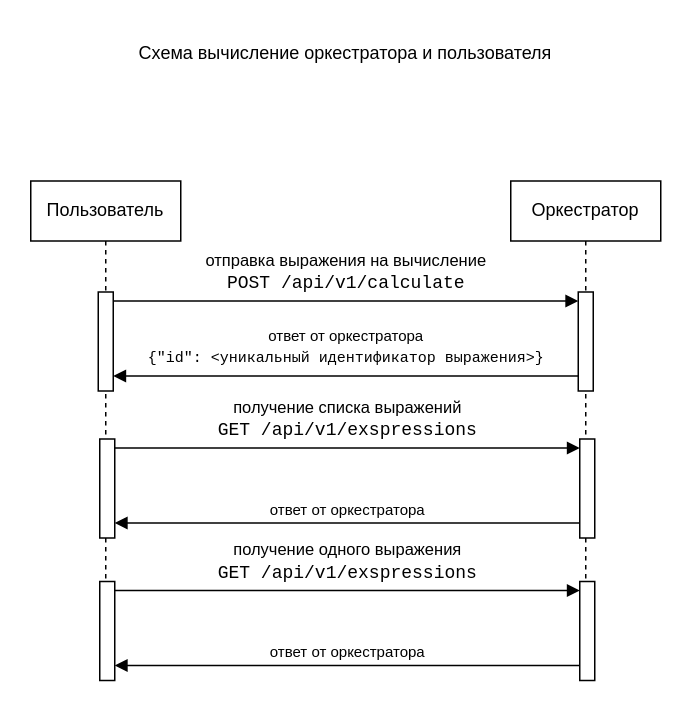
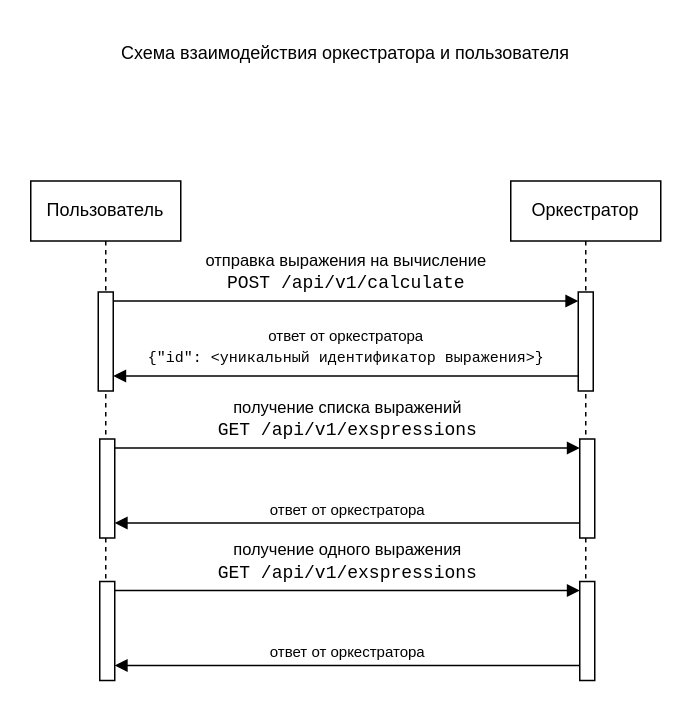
(346, 53) -> (346, 53)
